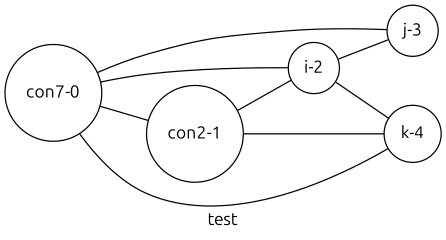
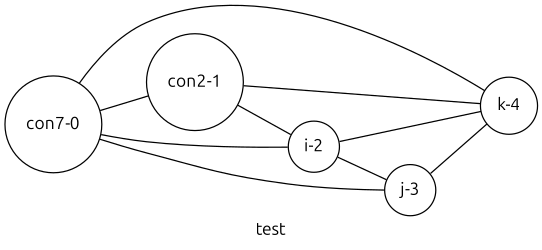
none -> (459, 149)
